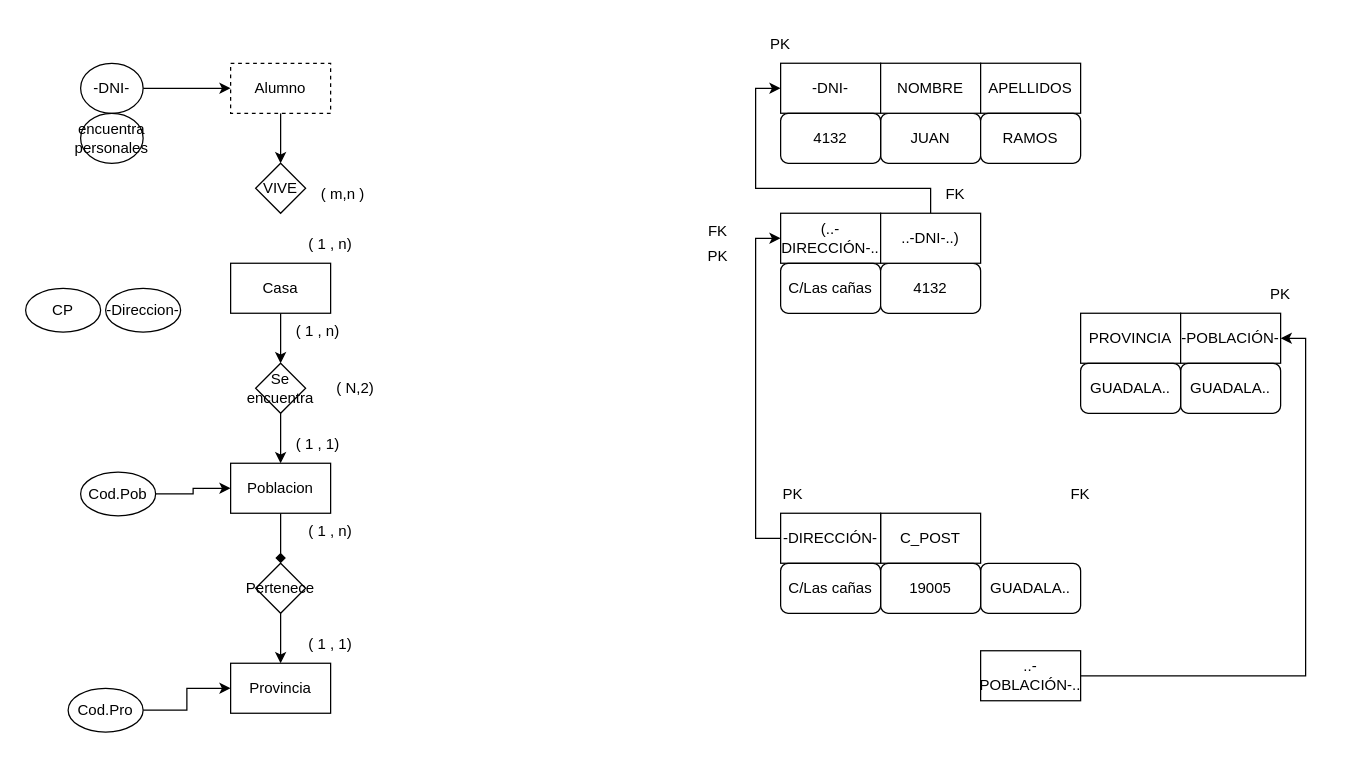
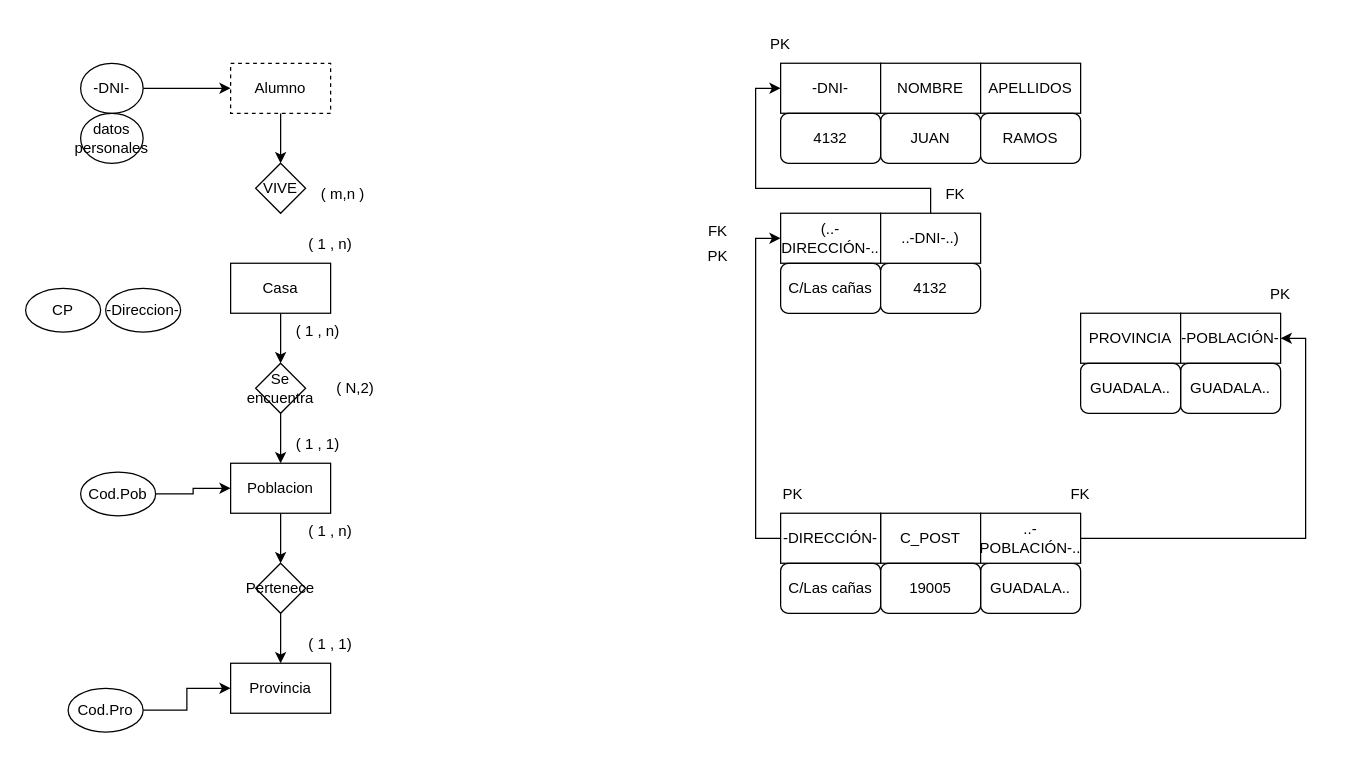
(112, 138) -> (112, 138)
(281, 552) -> (281, 553)
(1031, 676) -> (1031, 538)
